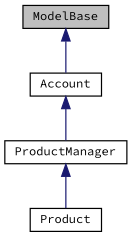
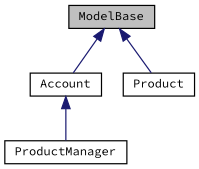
(66, 192) -> (139, 56)
